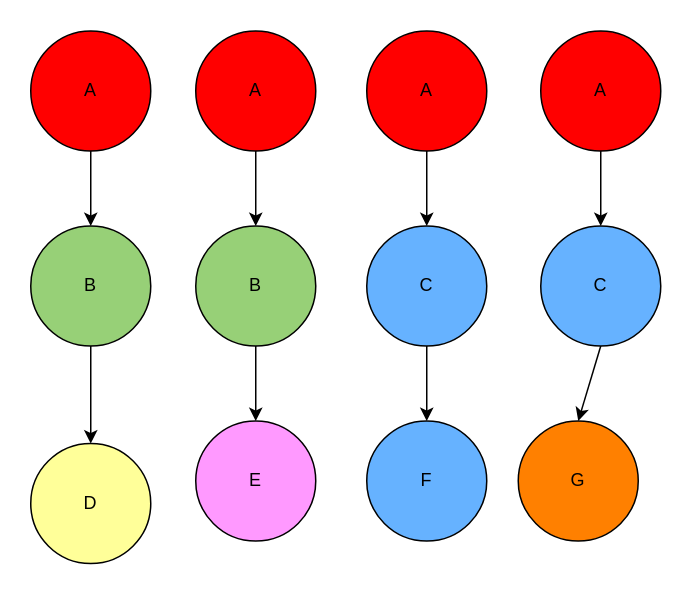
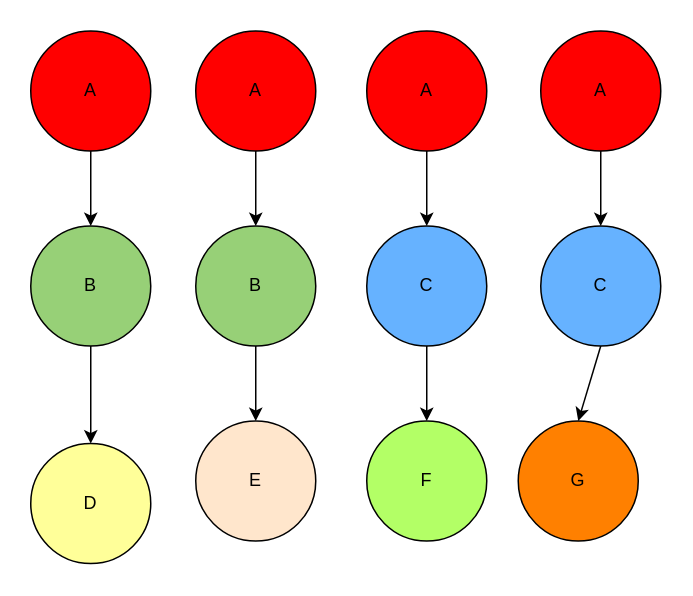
(256, 481) -> (256, 481)
(427, 481) -> (427, 481)
